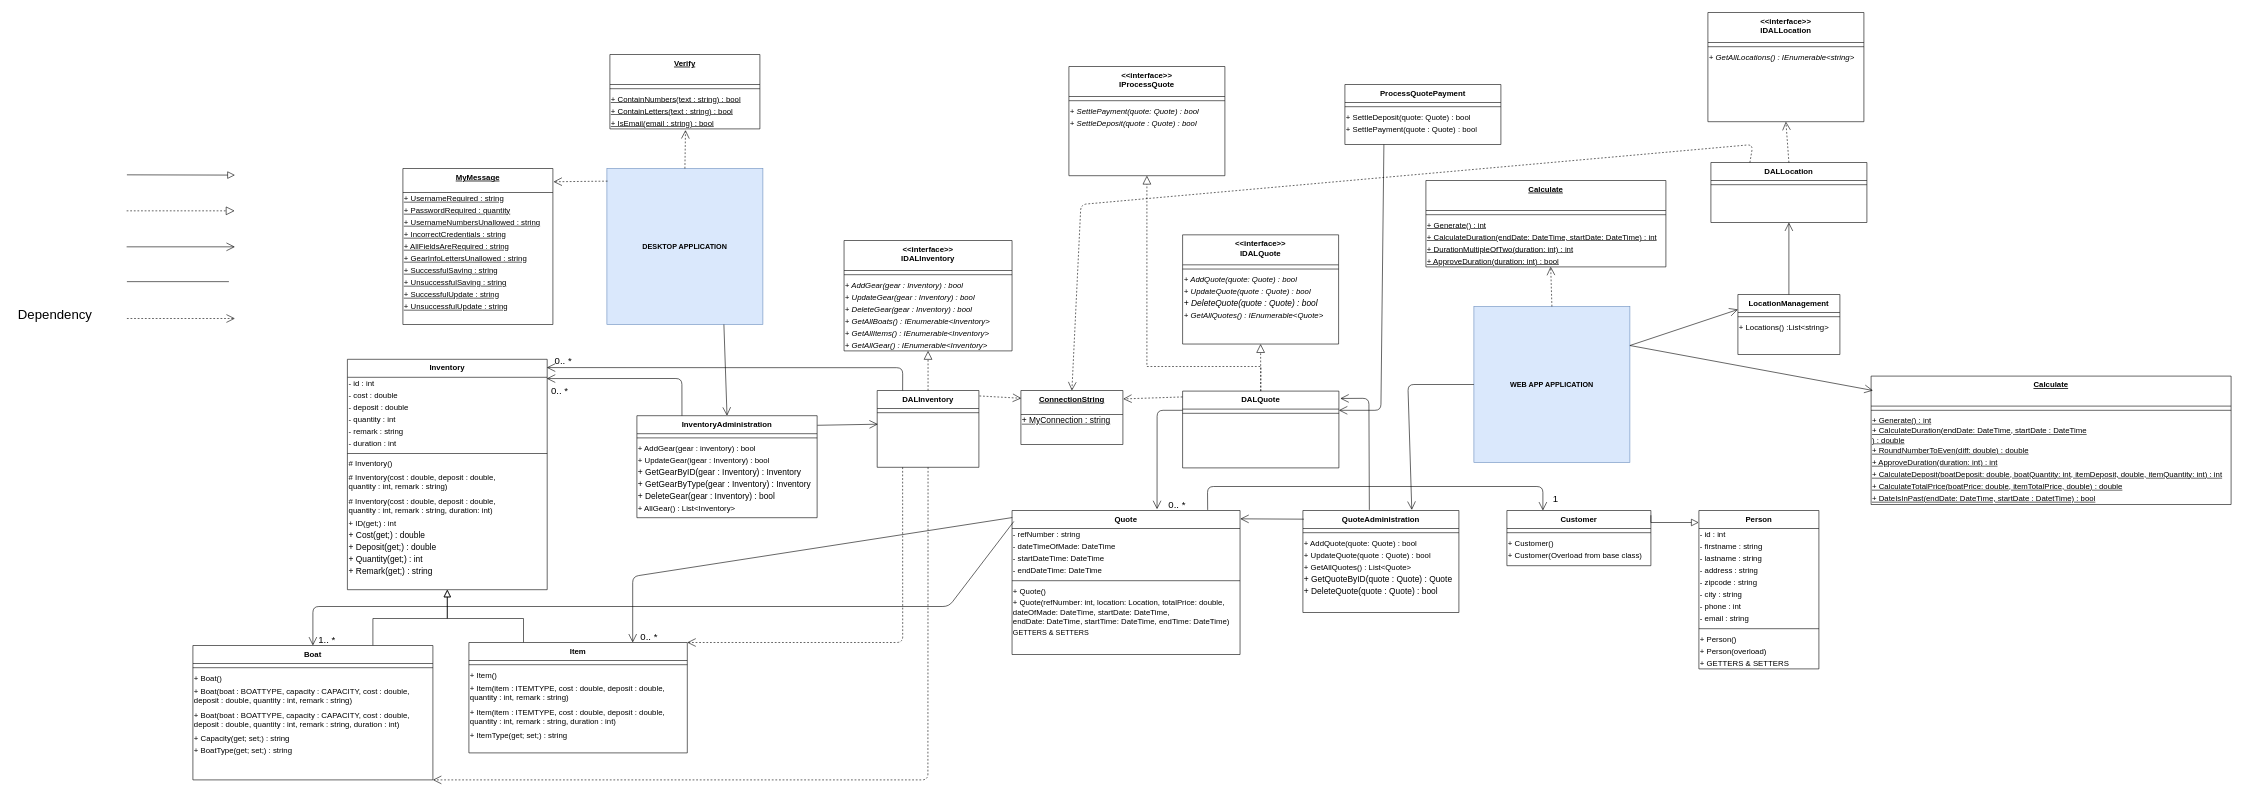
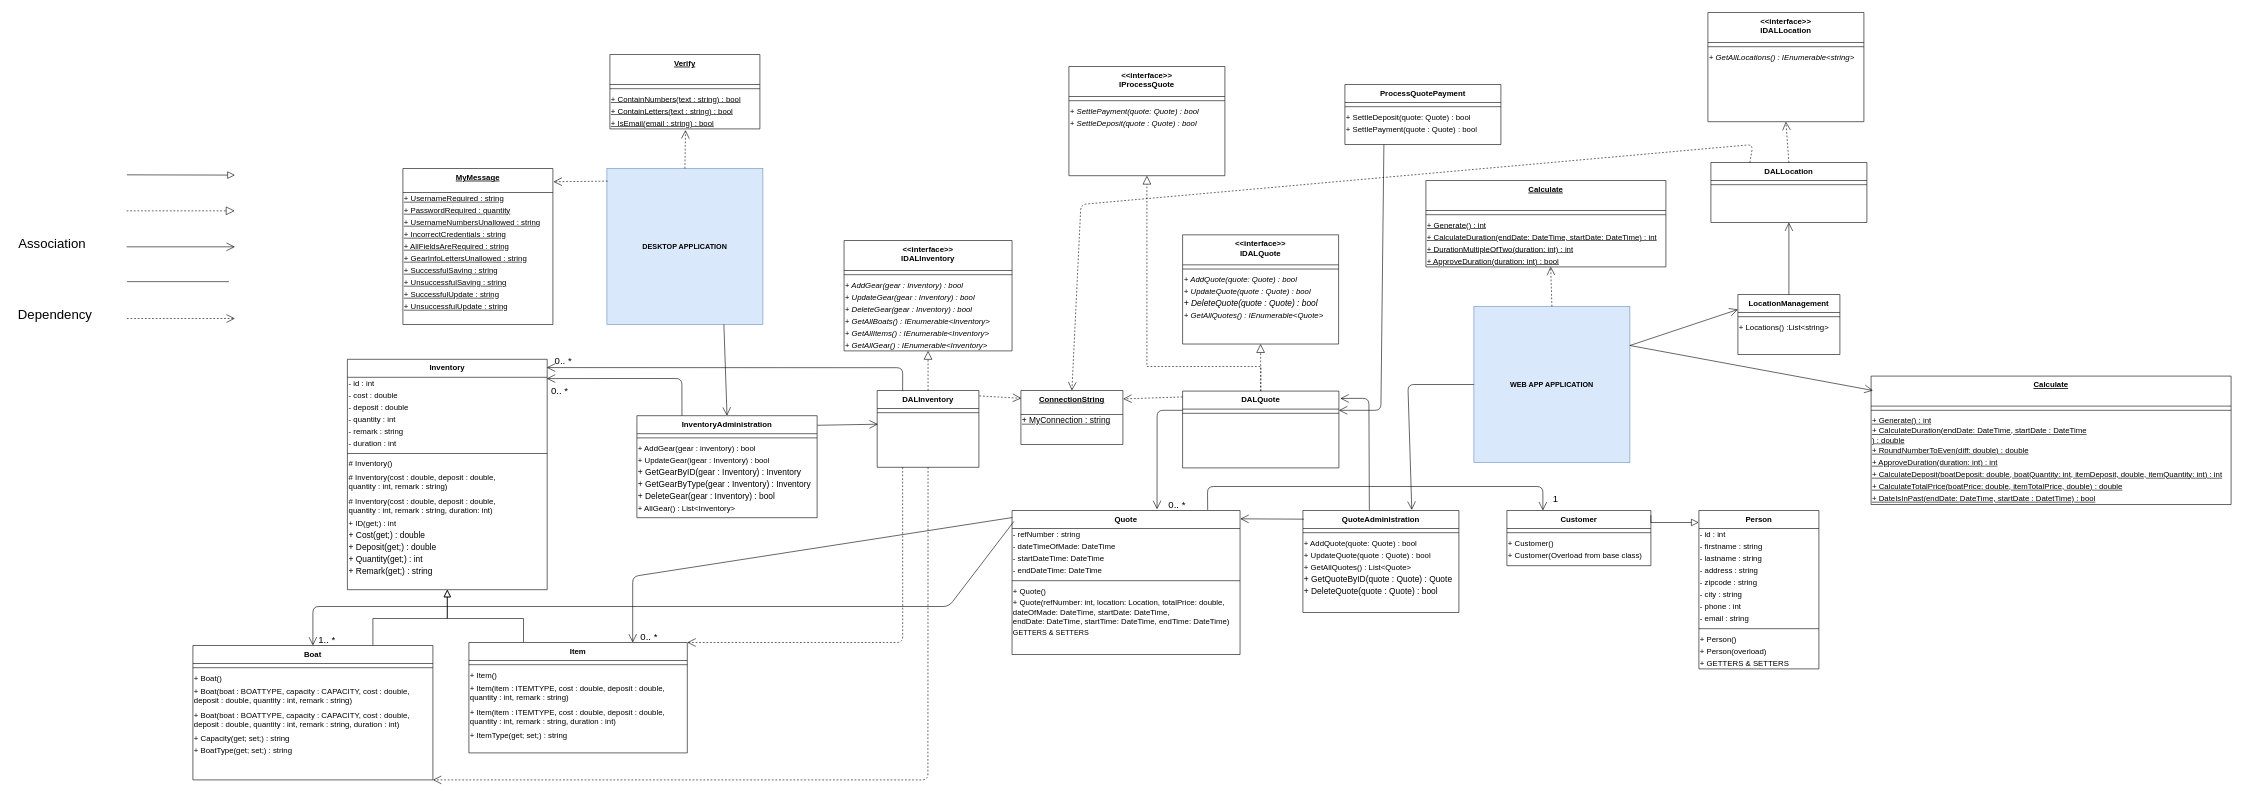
none -> (52, 244)
